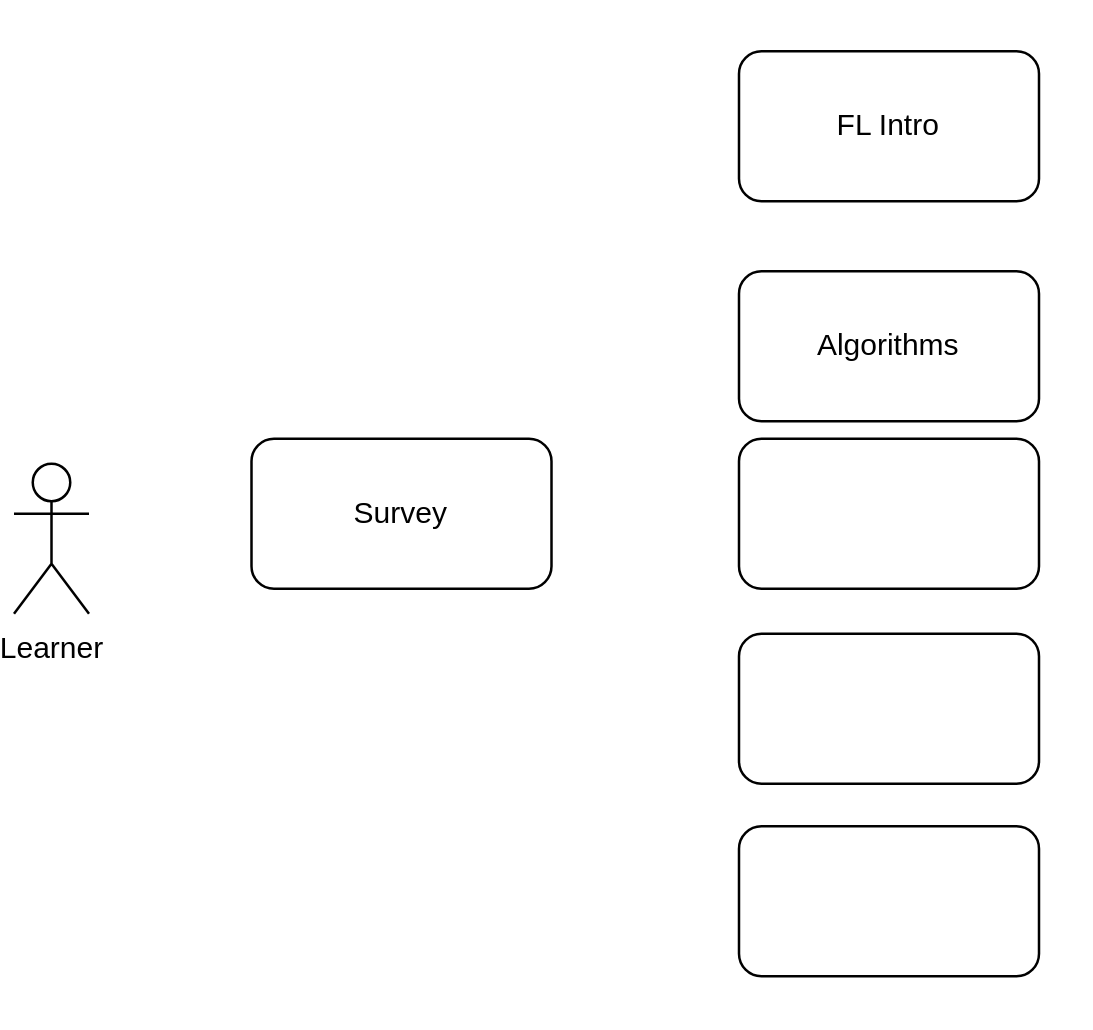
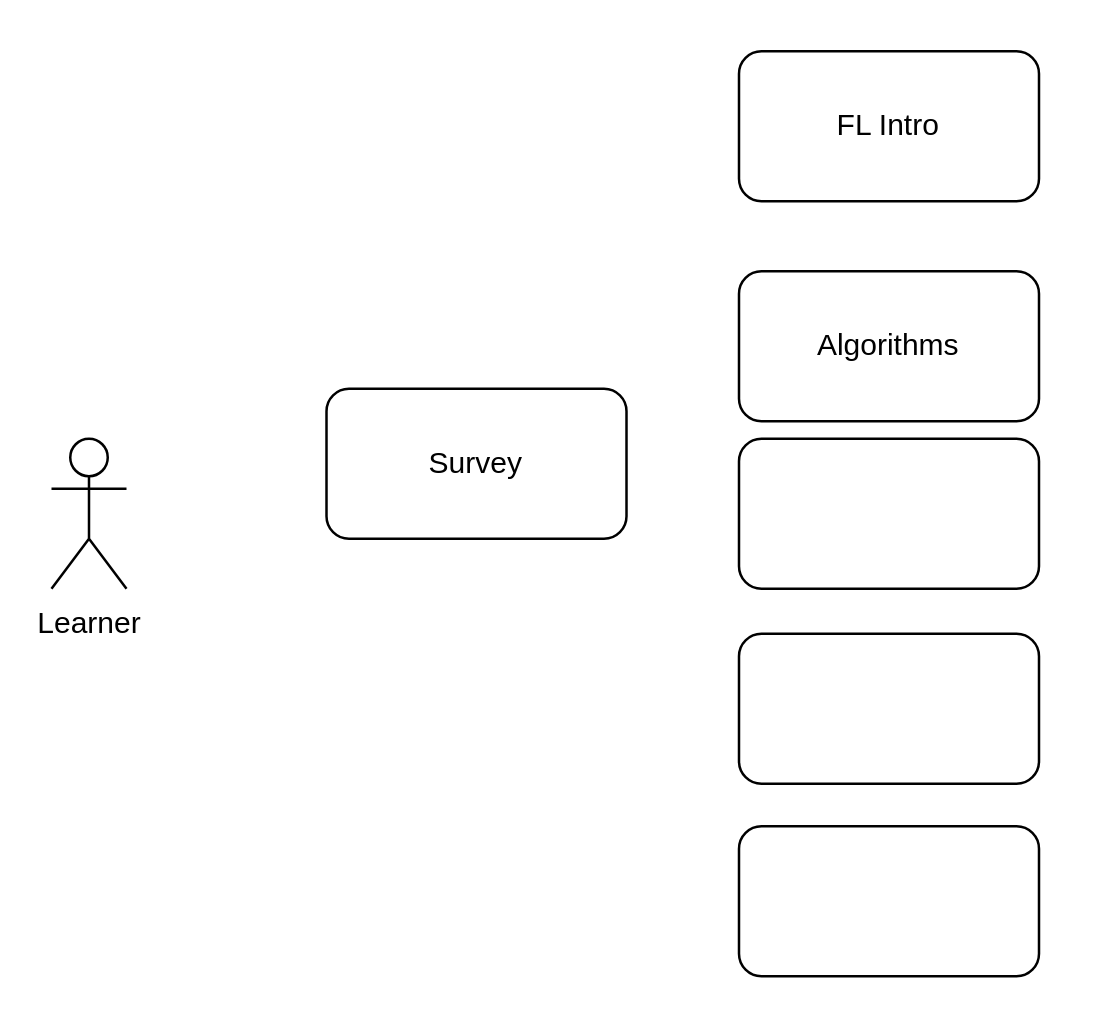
(401, 514) -> (476, 464)
(51, 539) -> (89, 514)
